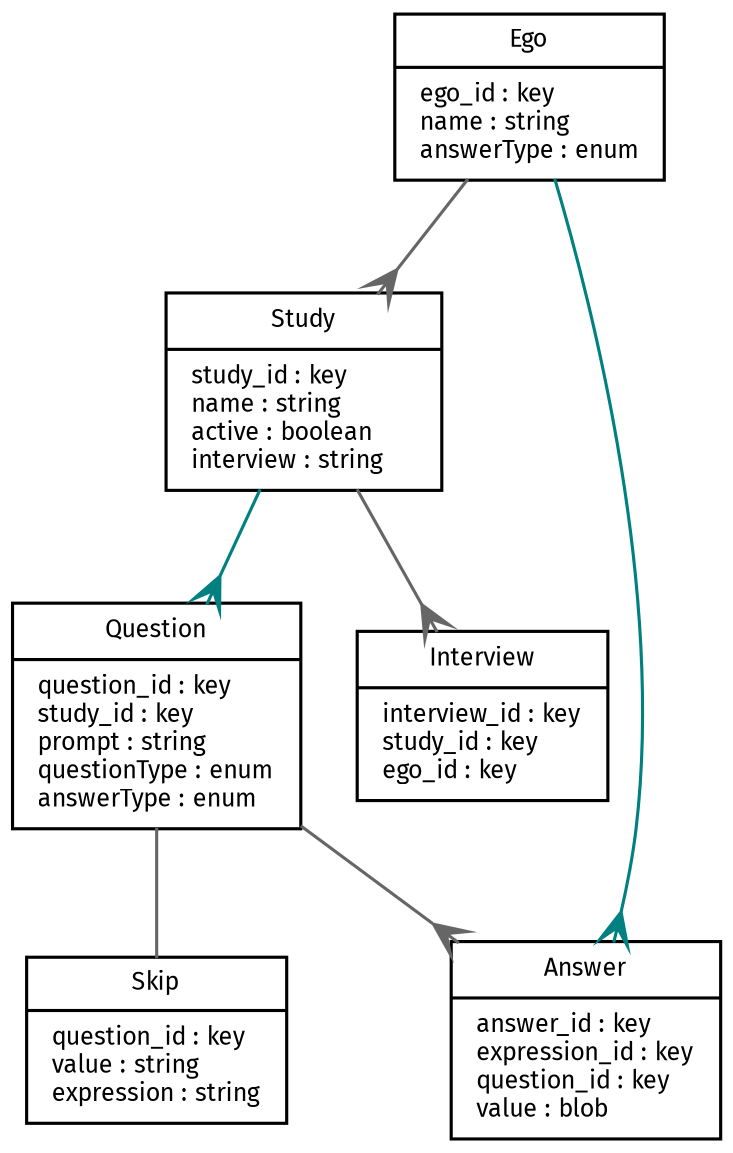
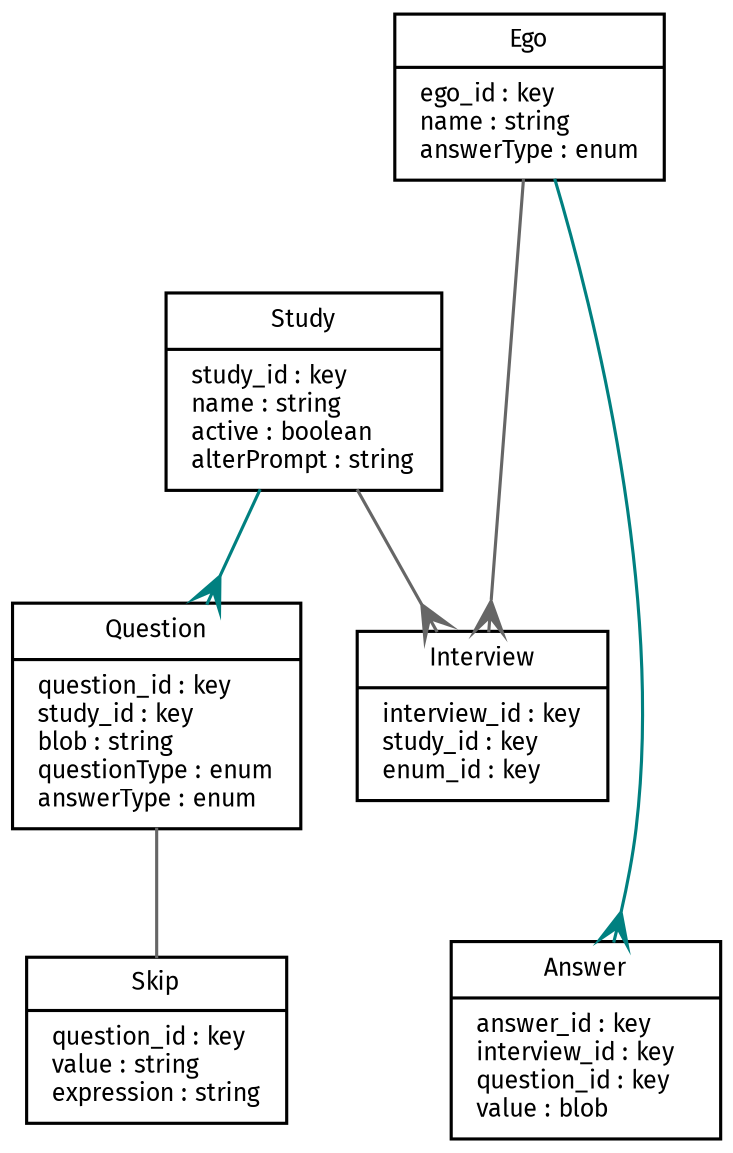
(433, 224) -> (507, 389)
(288, 461) -> (304, 461)
(124, 743) -> (107, 743)
(450, 771) -> (462, 771)
(367, 875) -> none
(586, 1053) -> (577, 1053)
